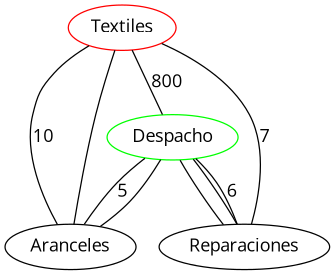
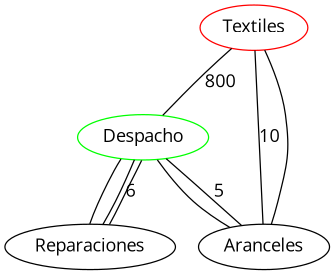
(249, 113) -> none
